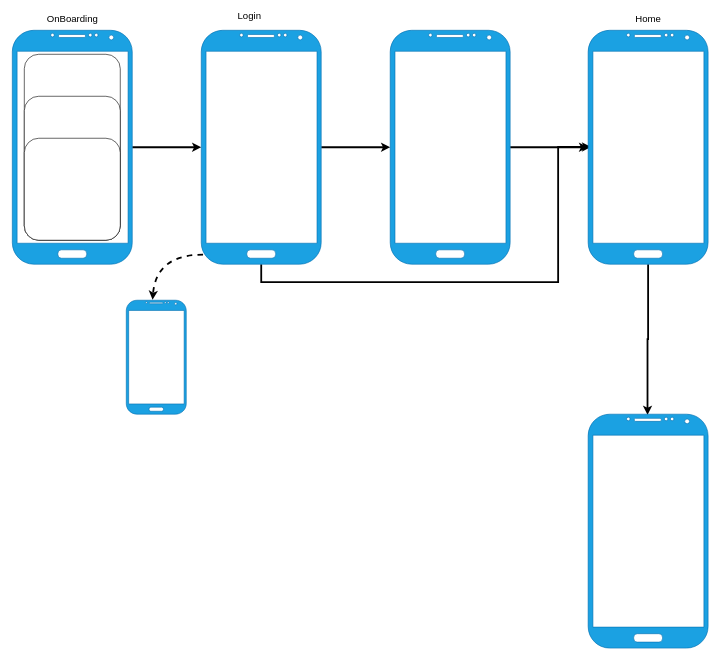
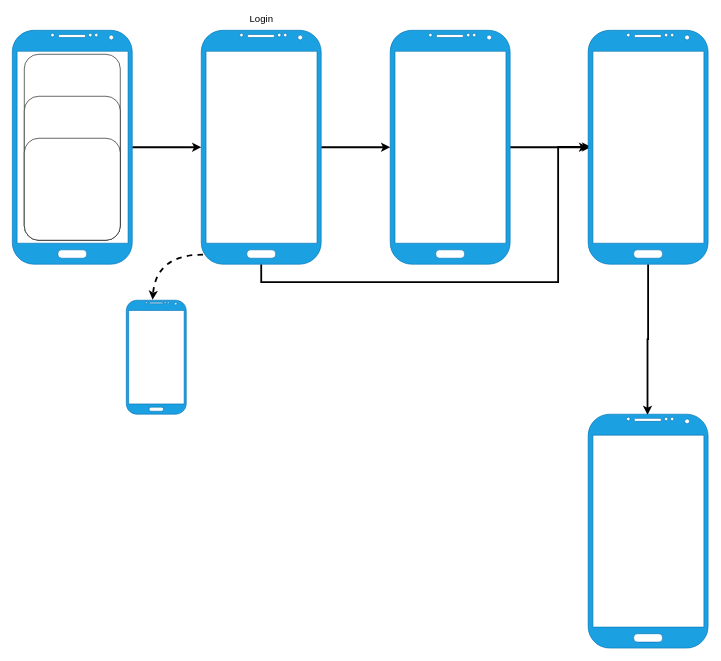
(249, 15) -> (261, 18)
(72, 18) -> none
(648, 18) -> none
